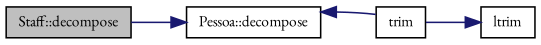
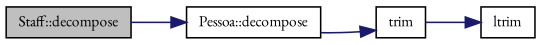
(356, 13) -> (341, 33)
